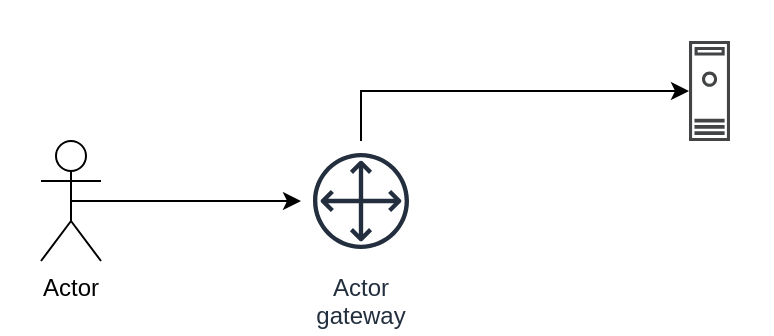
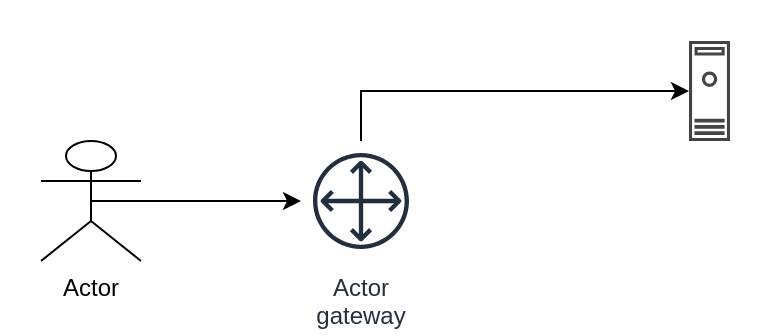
(71, 201) -> (91, 201)
